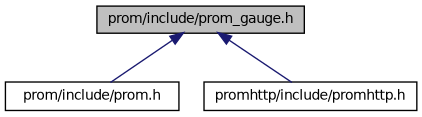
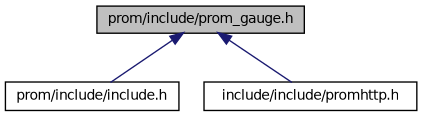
(92, 96) -> (92, 96)
(310, 96) -> (310, 96)
